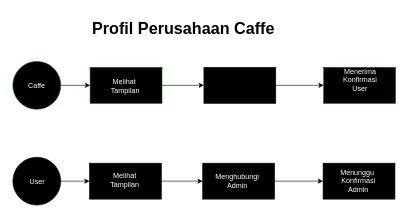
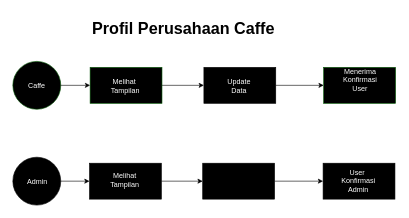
none -> (239, 87)
(37, 182) -> (37, 182)
(237, 182) -> none
(359, 182) -> (359, 182)
